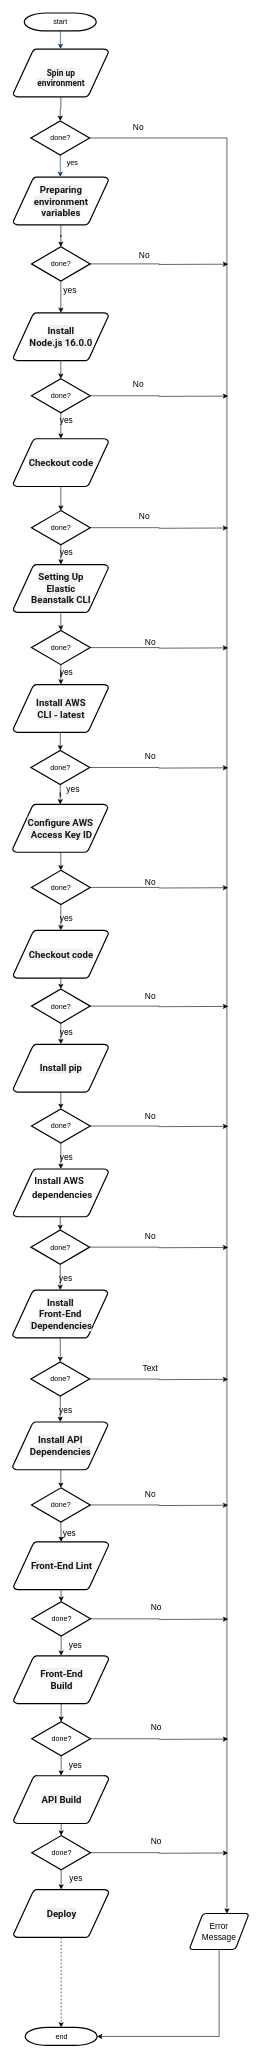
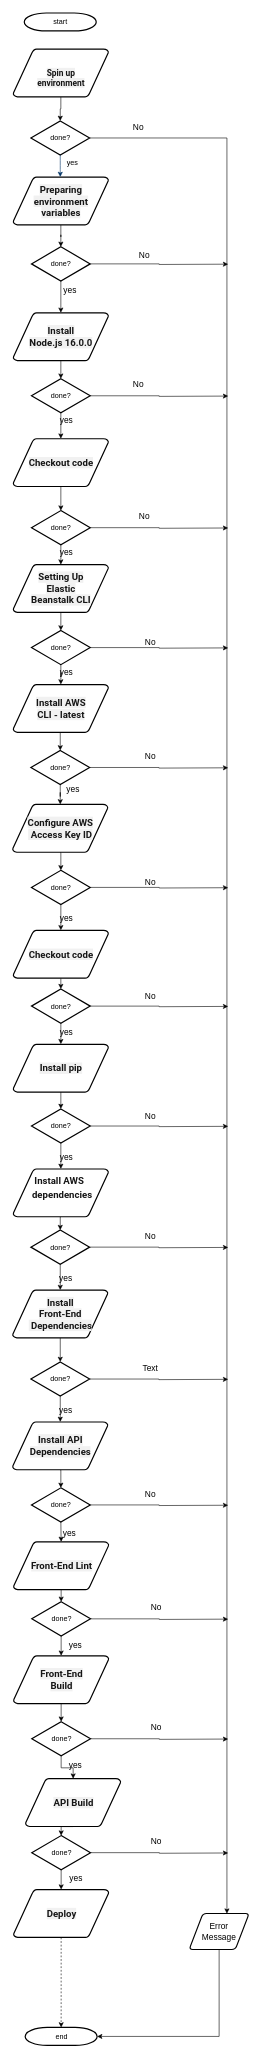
(60, 37) -> none
(61, 1800) -> (73, 1803)
